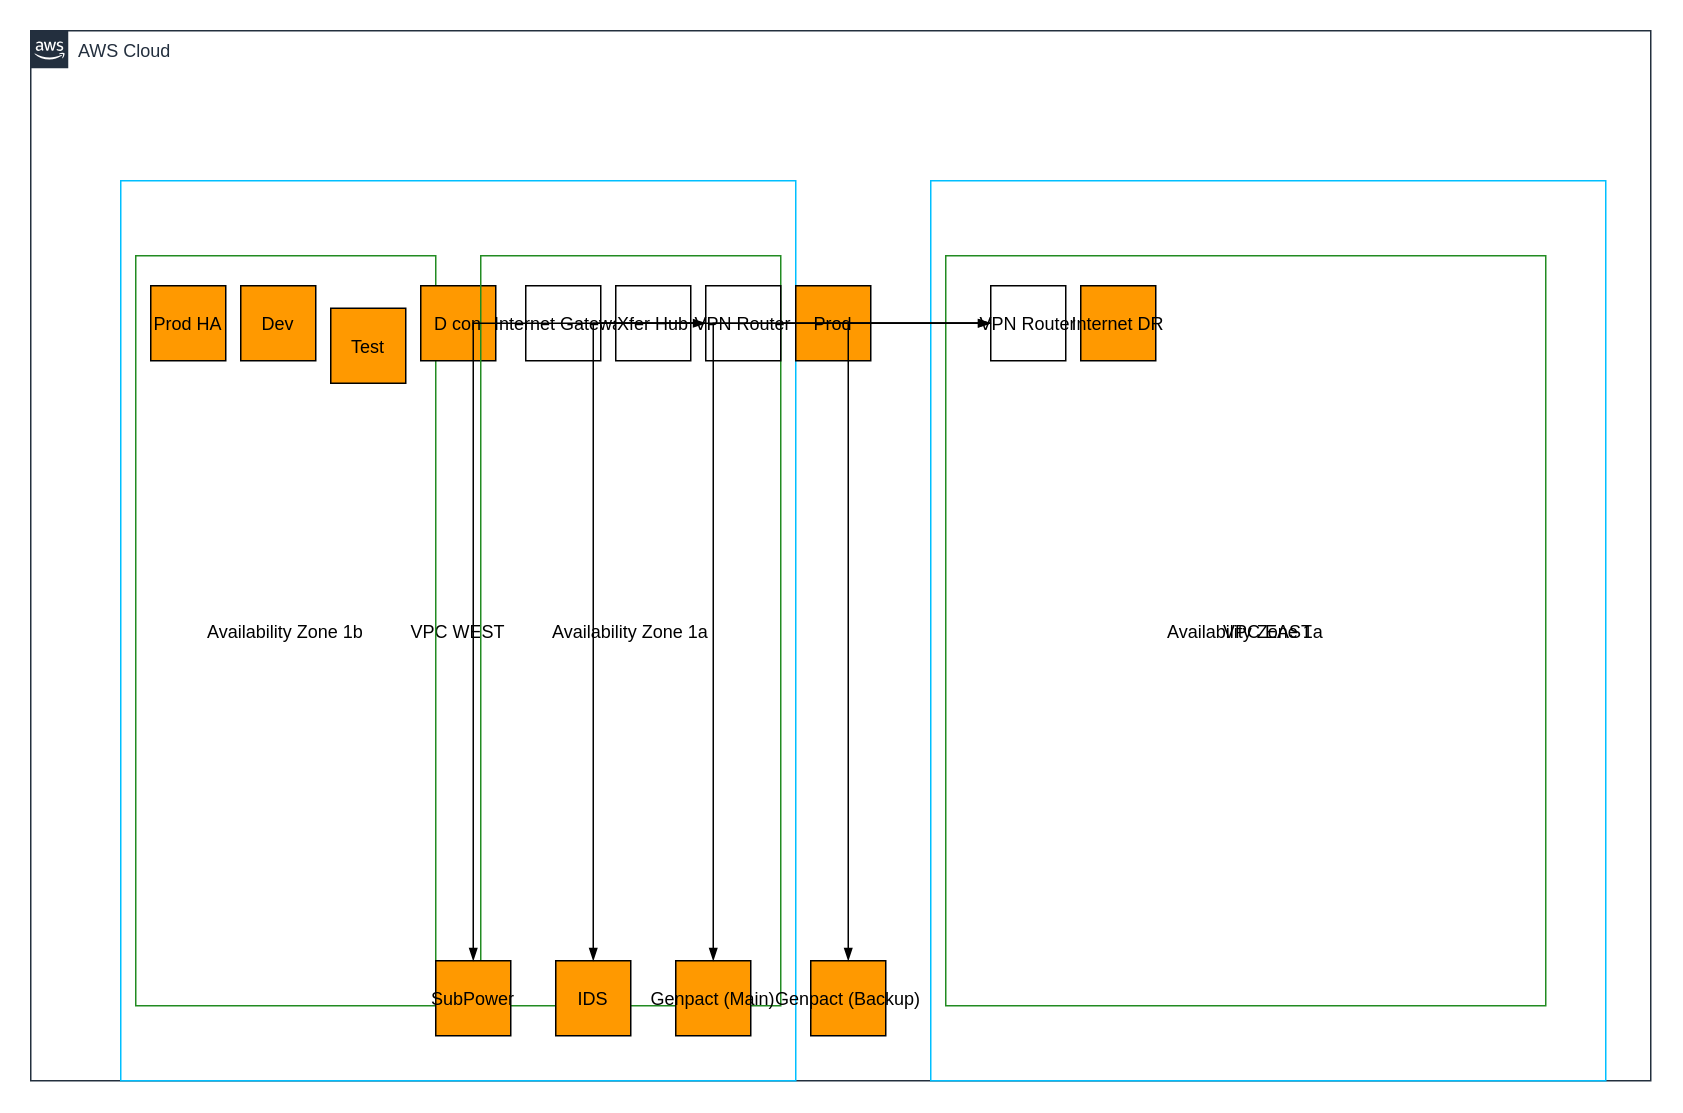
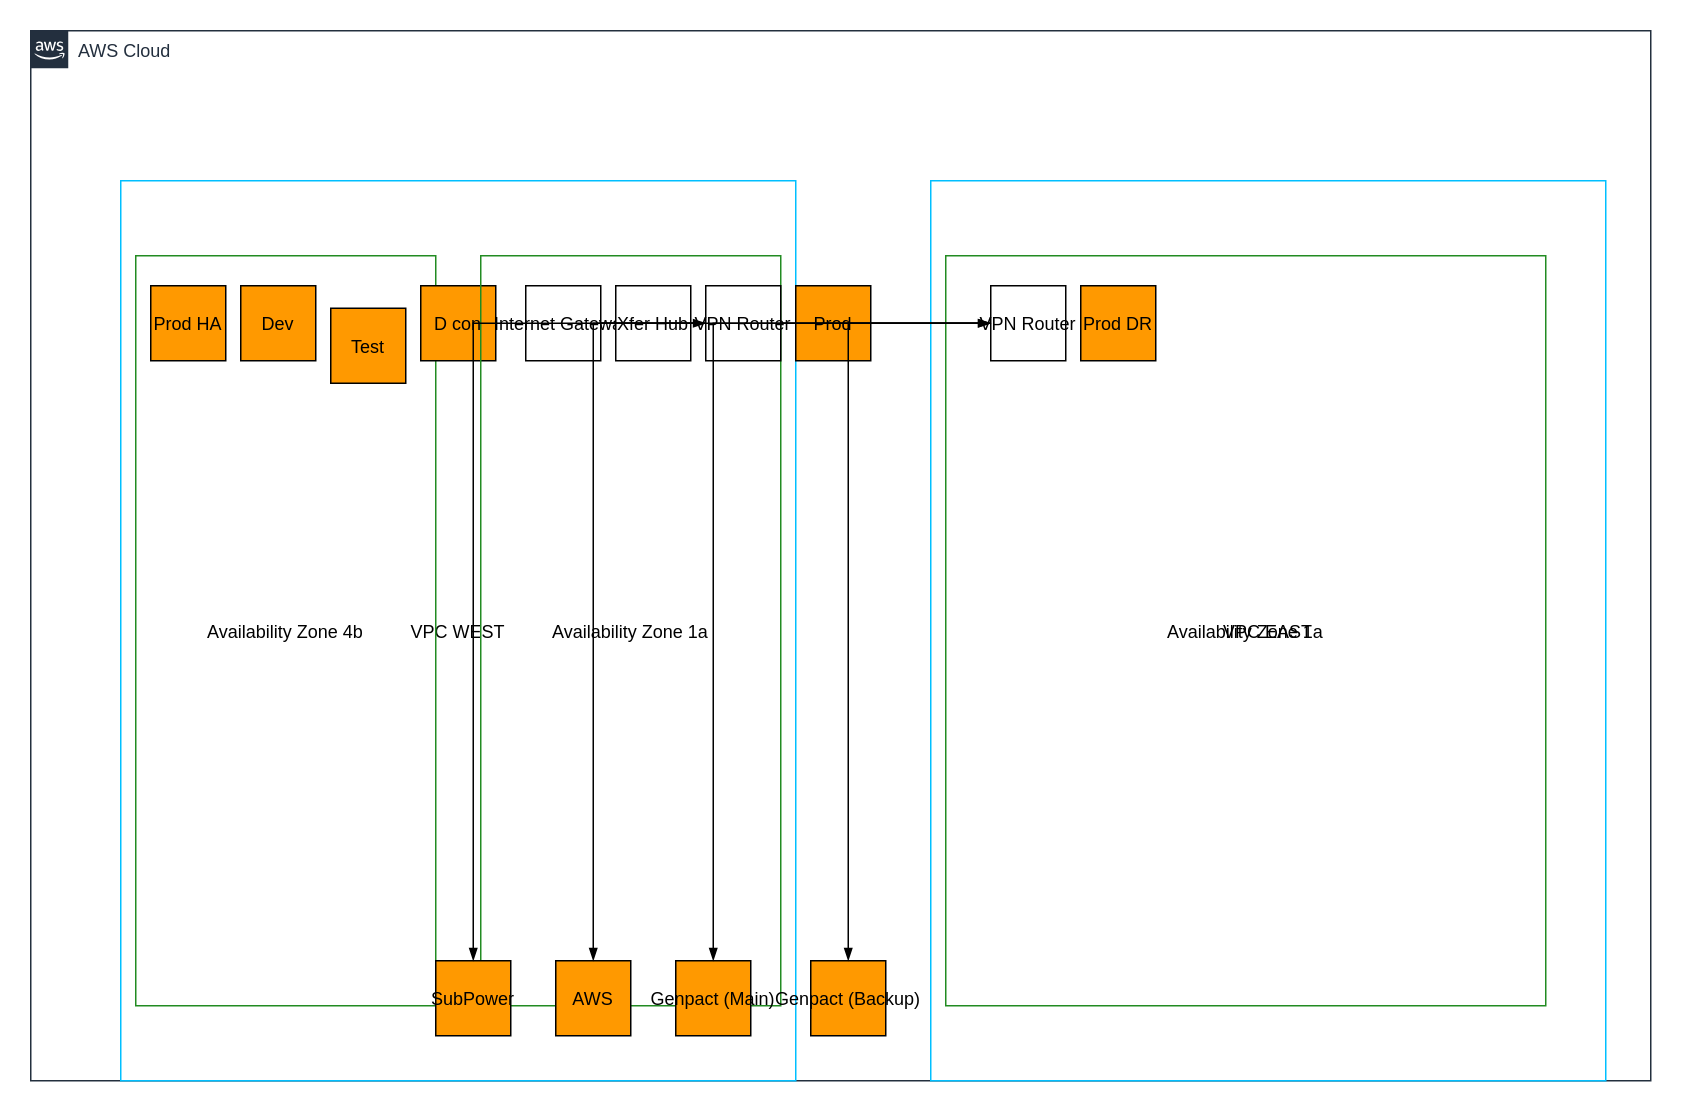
(1118, 324) -> (1118, 324)
(285, 632) -> (285, 632)
(593, 999) -> (593, 999)
